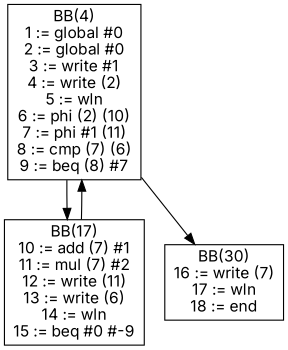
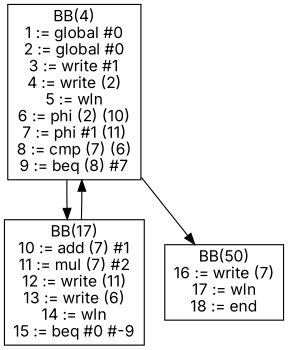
(224, 282) -> (224, 282)
